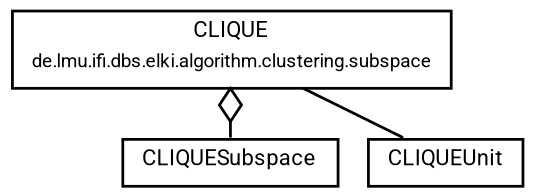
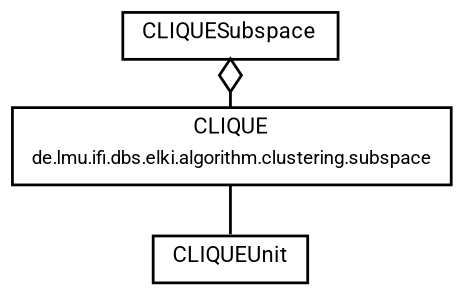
(230, 130) -> (230, 100)
